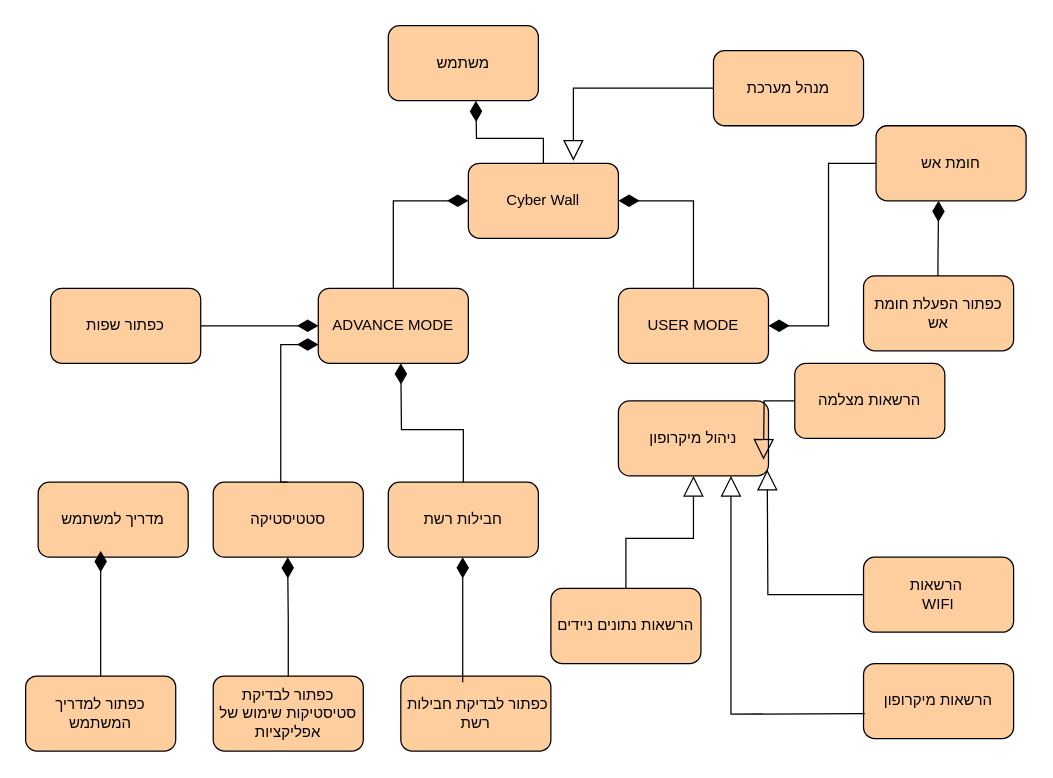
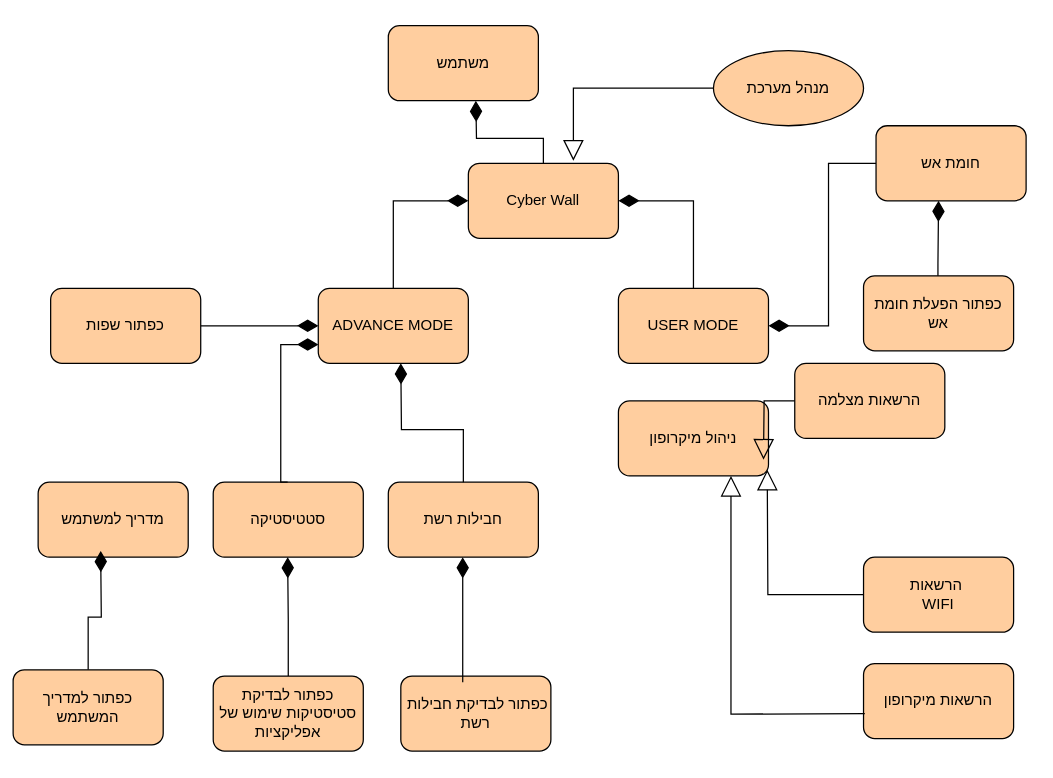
(788, 88) -> (788, 88)
(655, 538) -> none
(626, 626) -> none
(101, 713) -> (88, 707)
